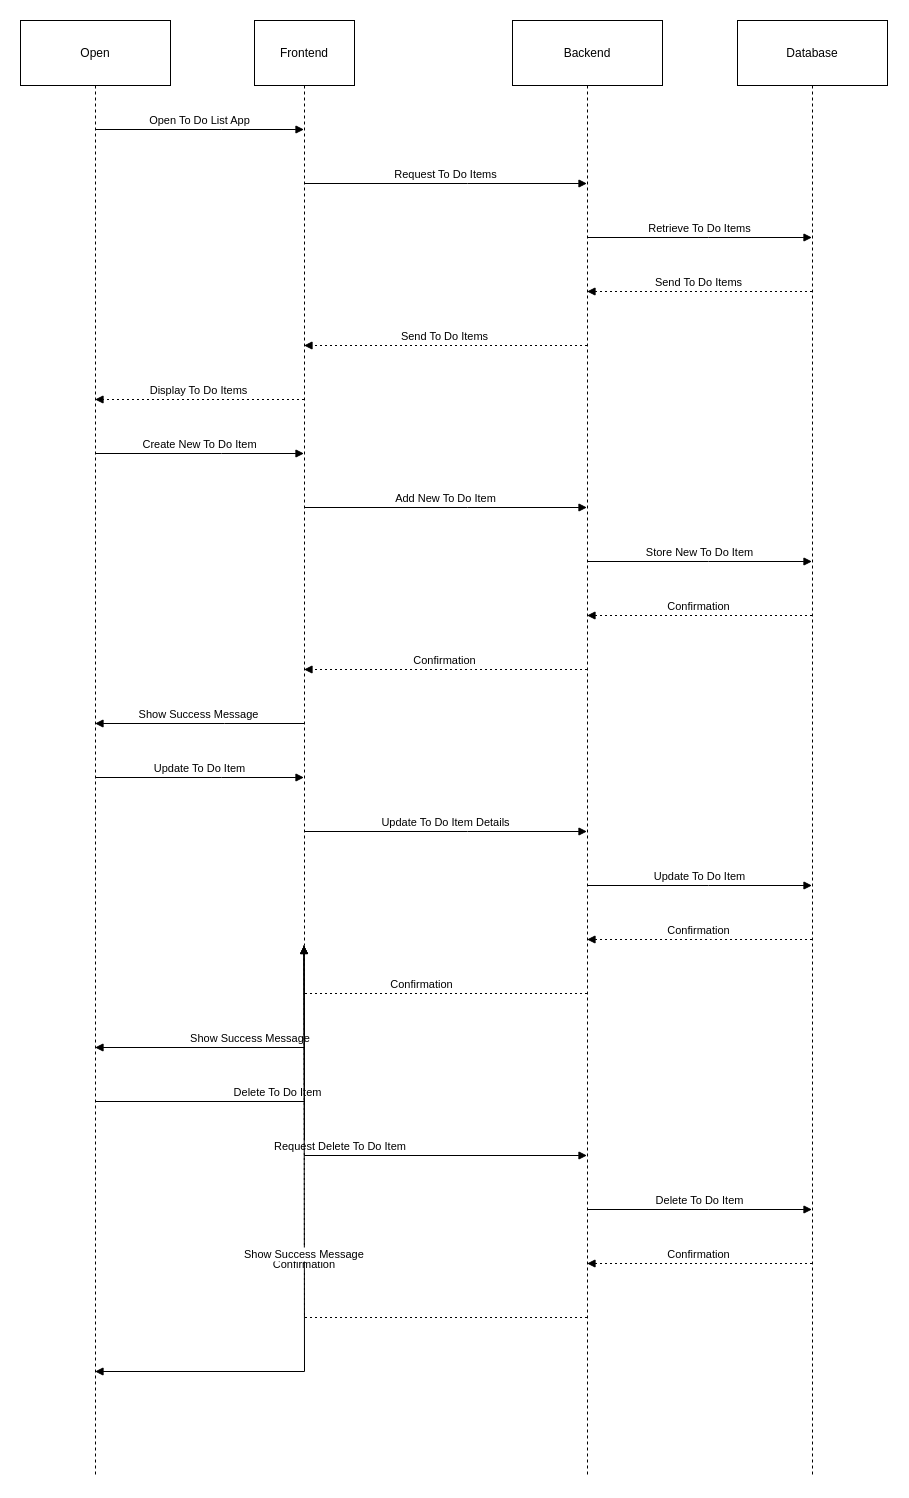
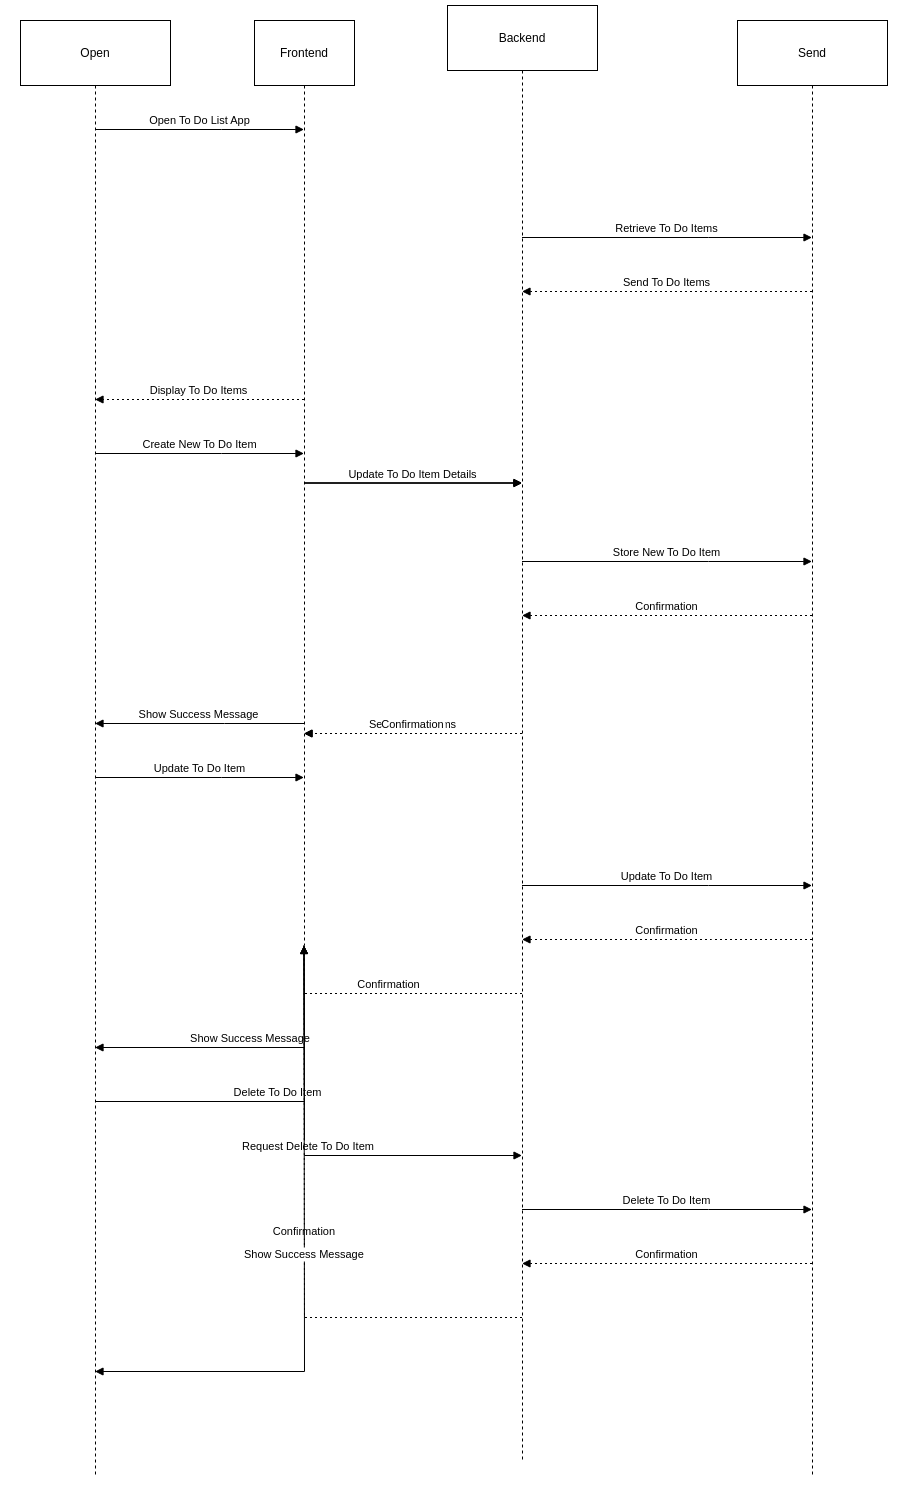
(813, 54) -> (813, 54)
(588, 749) -> (523, 734)
